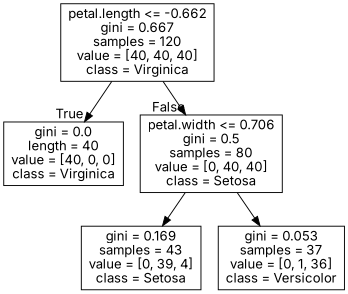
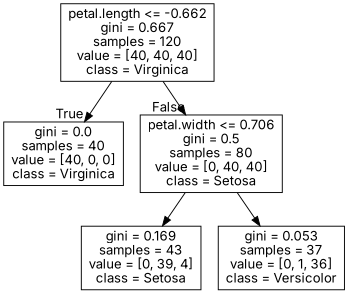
(64, 154) -> (64, 154)
